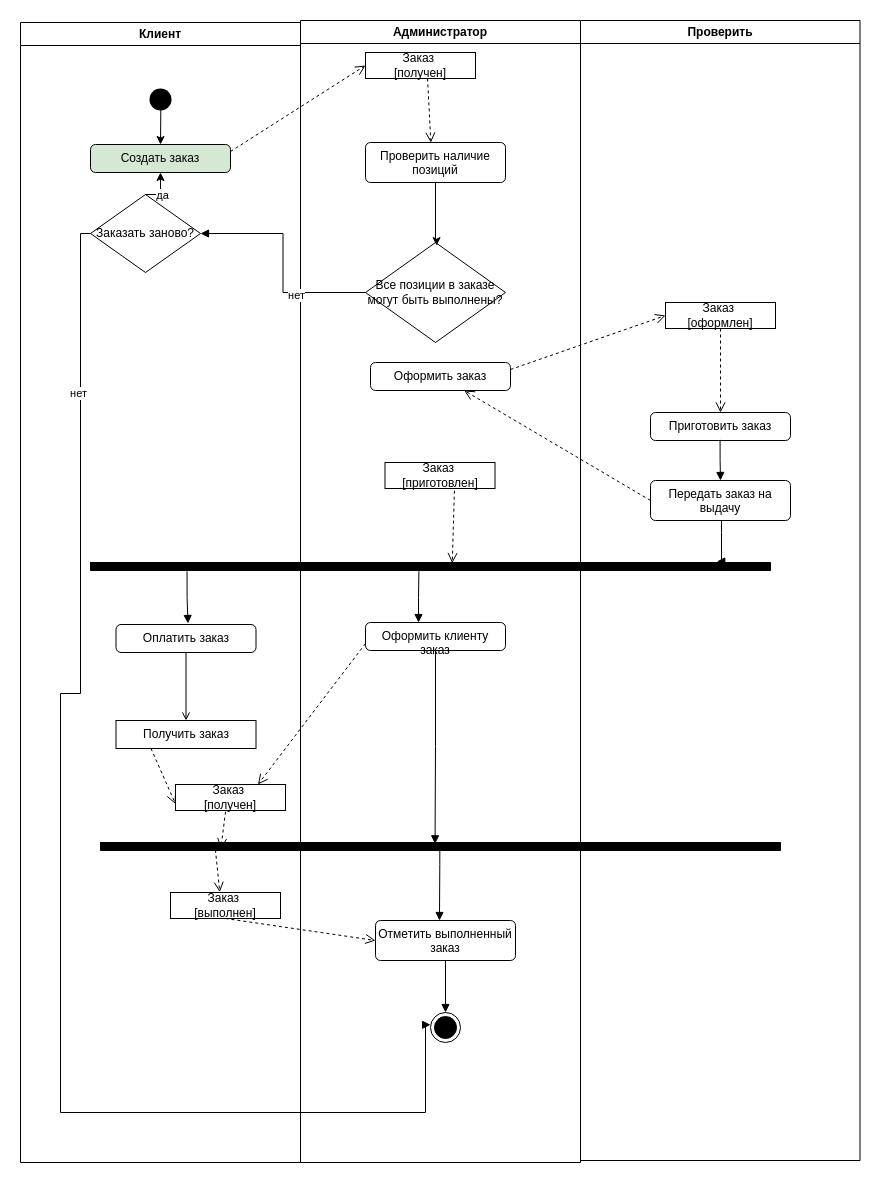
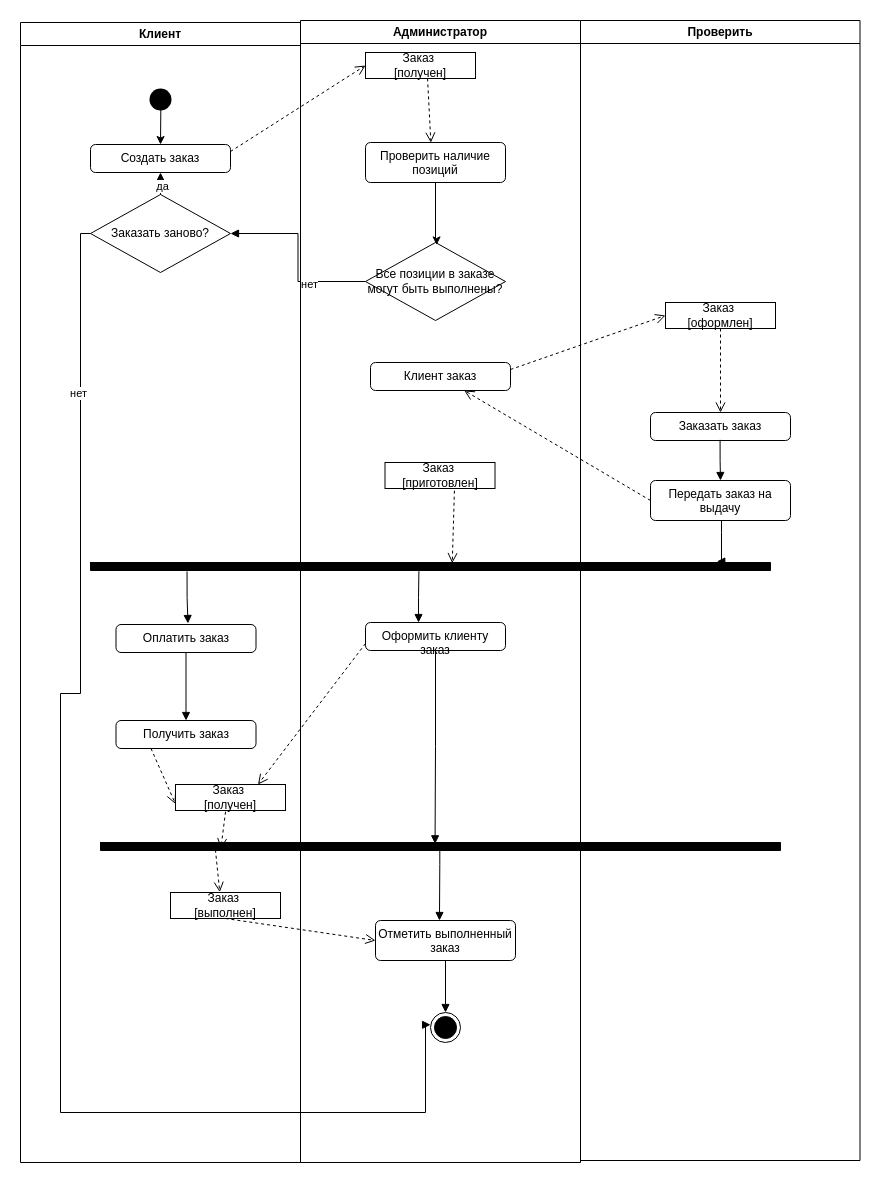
(161, 159) -> (161, 159)
(146, 234) -> (161, 234)
(436, 293) -> (436, 282)
(441, 377) -> (441, 377)
(721, 427) -> (721, 427)
(186, 713) -> (186, 711)
(186, 735) -> (186, 735)
